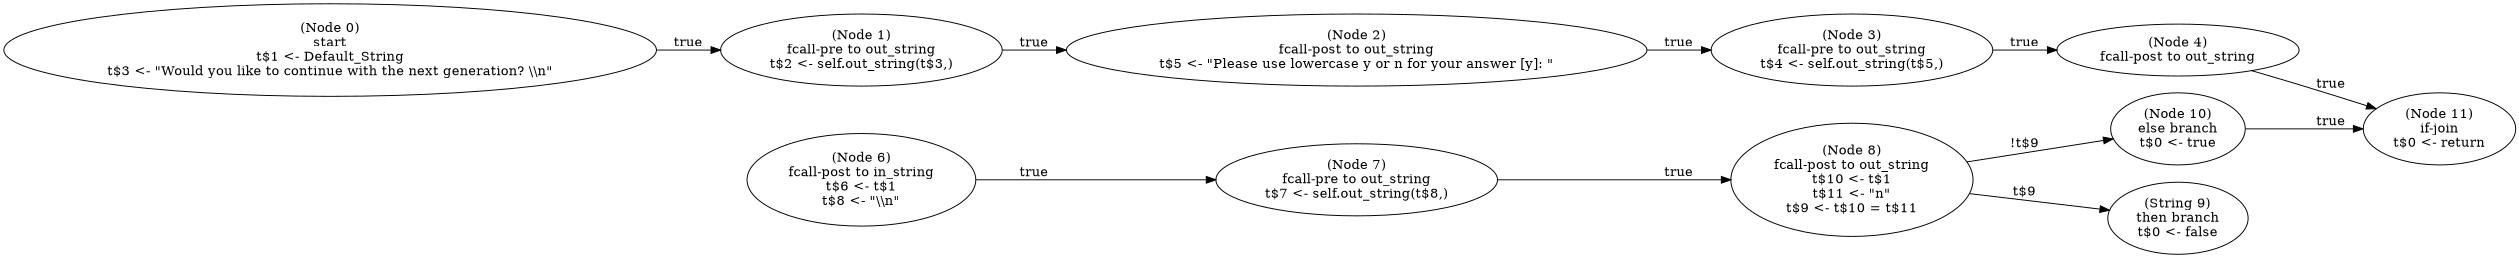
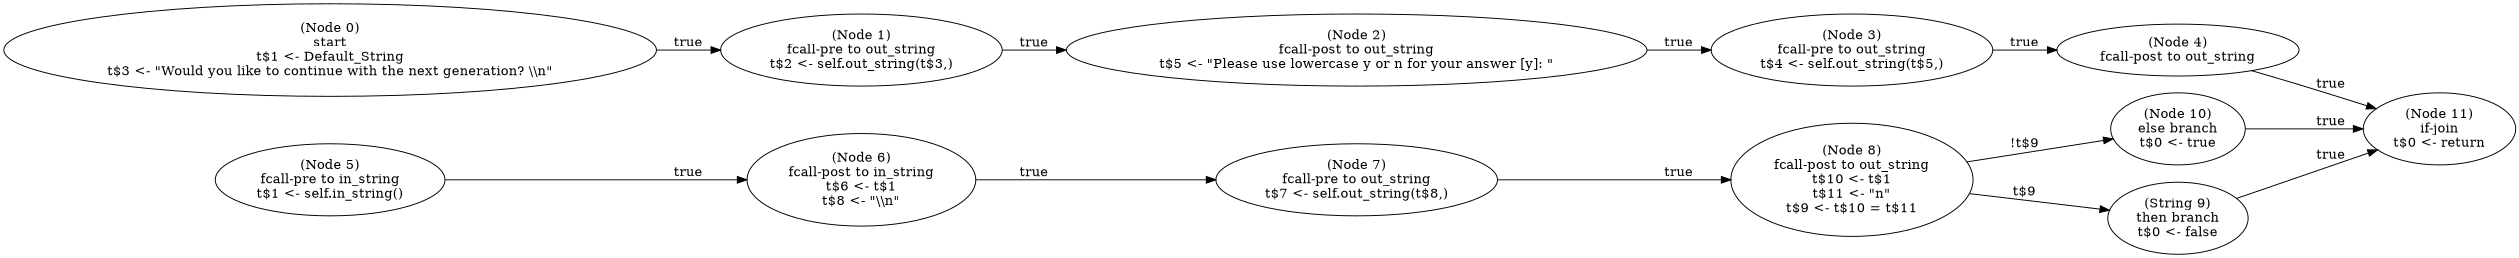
none -> (2302, 176)
none -> (330, 180)
